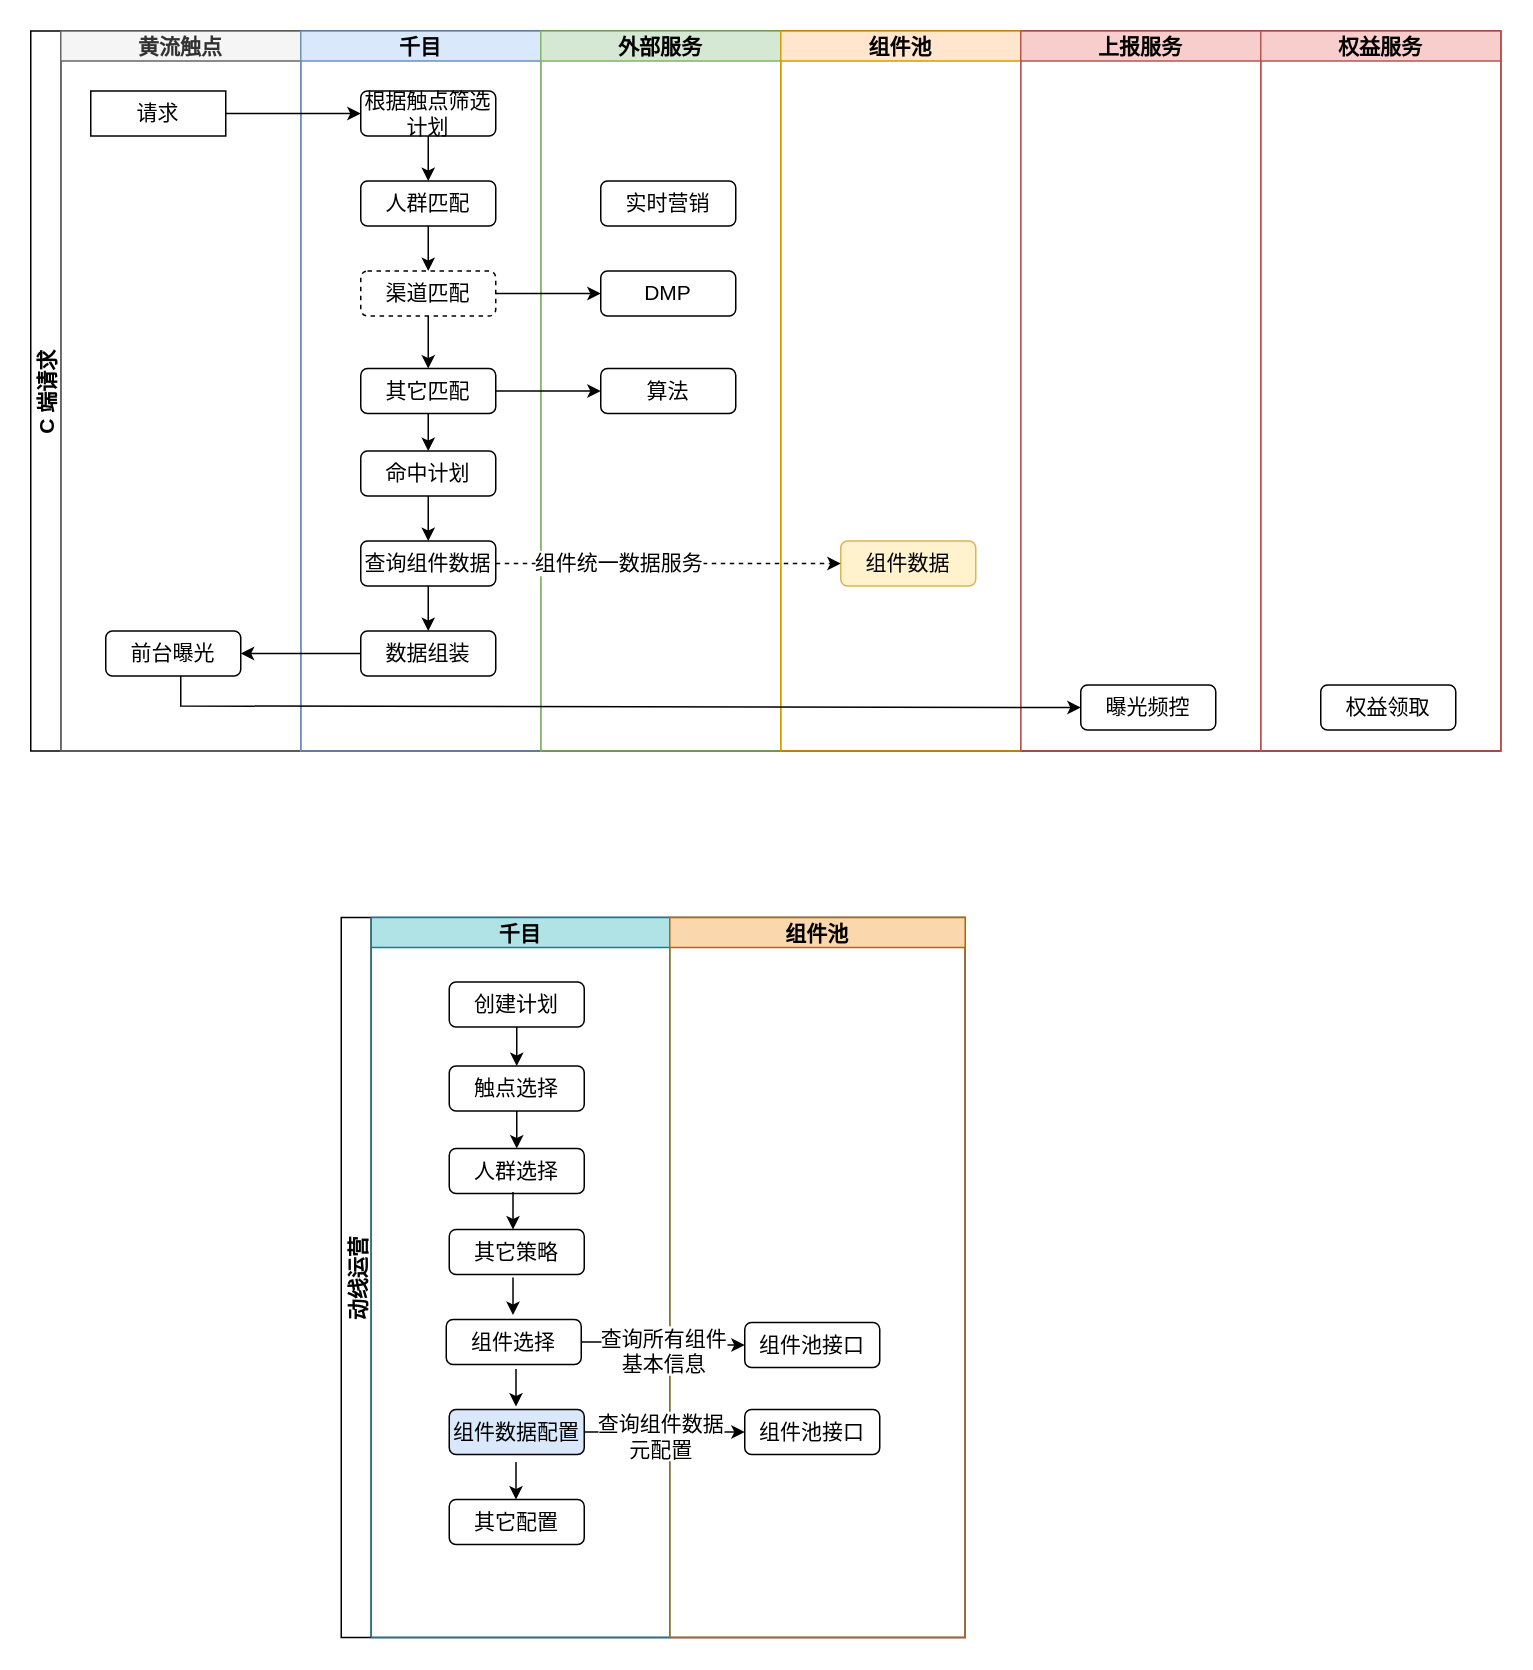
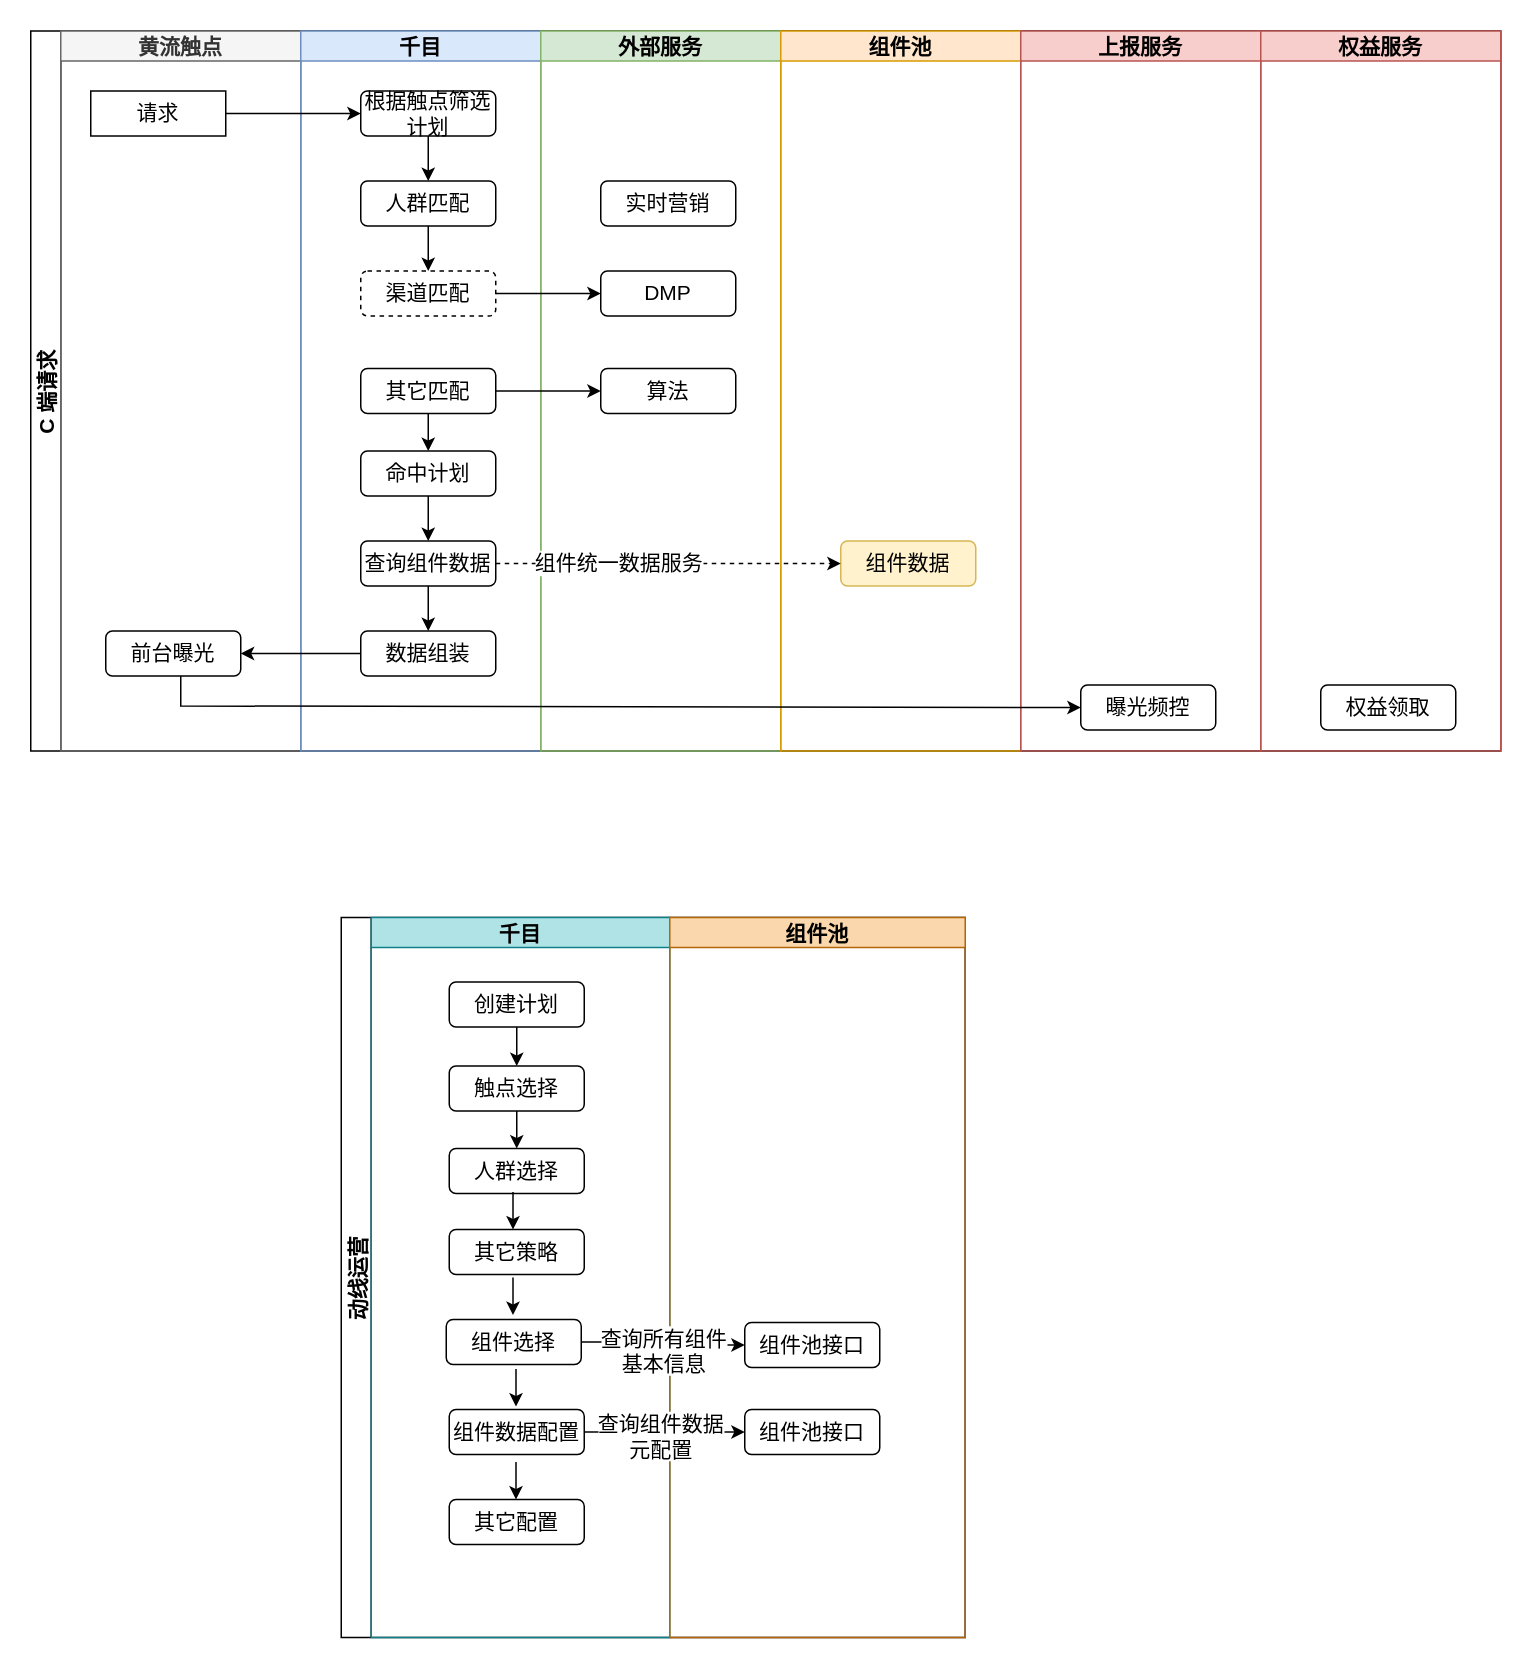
(428, 344) -> none
(517, 1432) -> (517, 1432)
